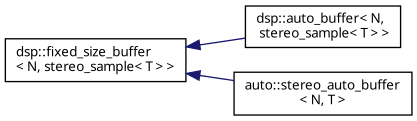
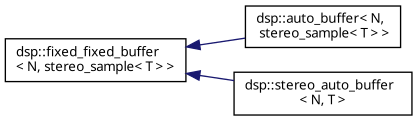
(96, 60) -> (96, 60)
(323, 94) -> (323, 94)
